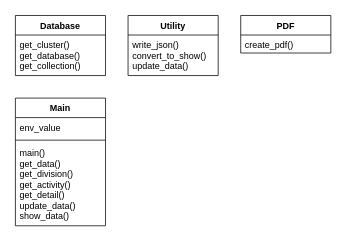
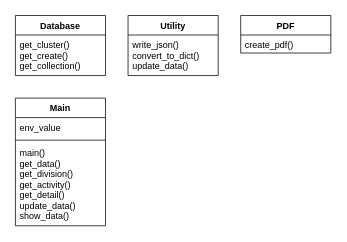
(51, 45) -> (51, 45)
(161, 45) -> (161, 45)
